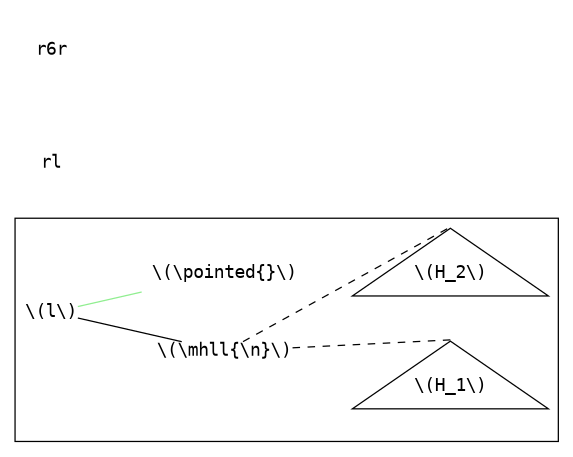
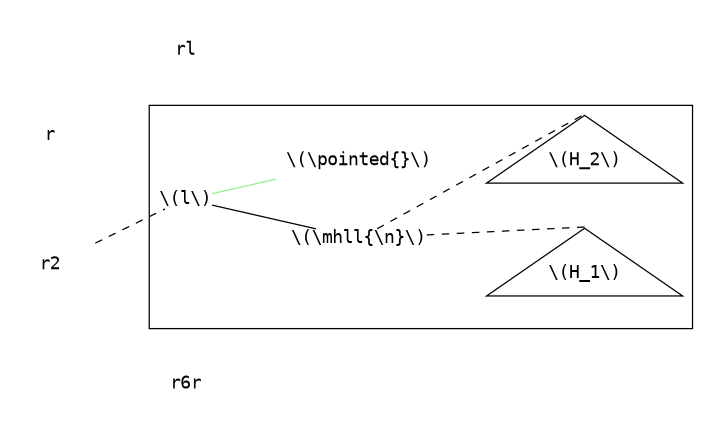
none -> (50, 135)
none -> (50, 265)
